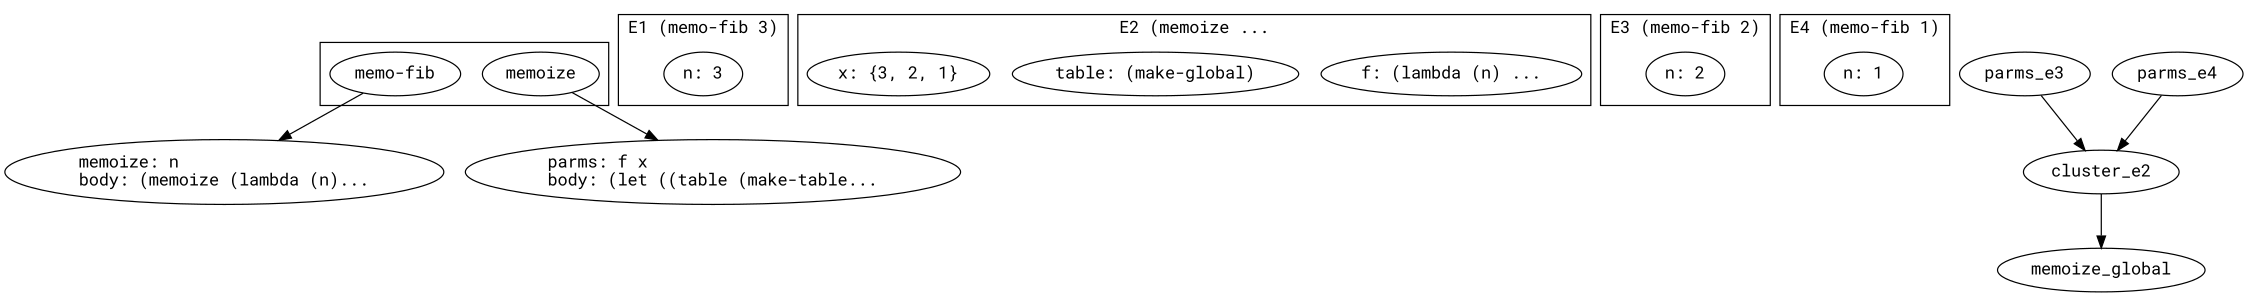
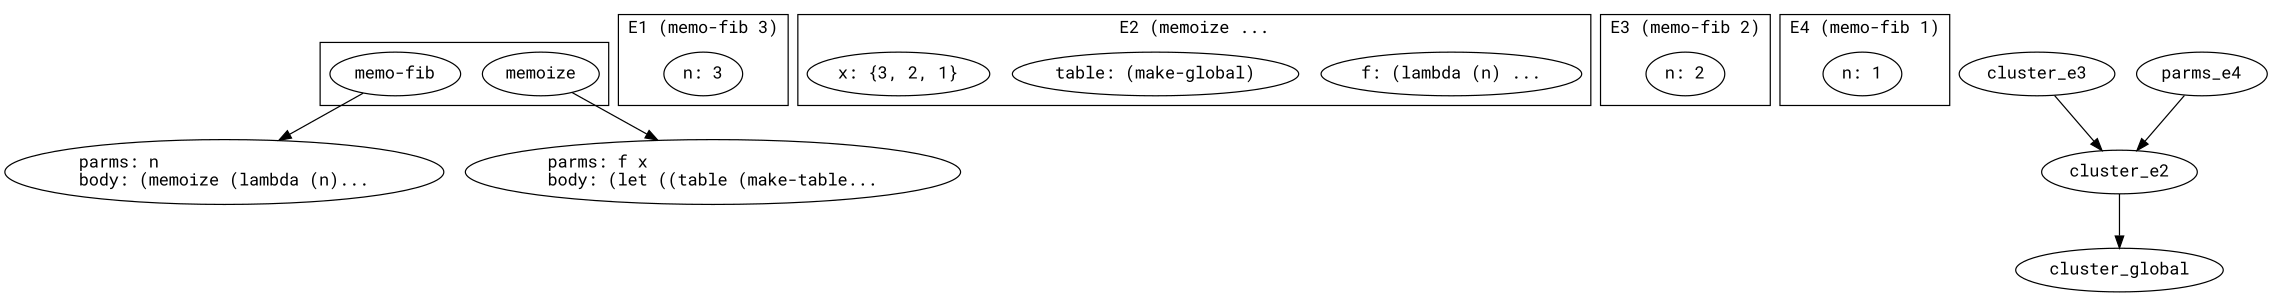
(2025, 74) -> (2037, 74)
(224, 172) -> (224, 172)
(2101, 270) -> (2119, 270)
